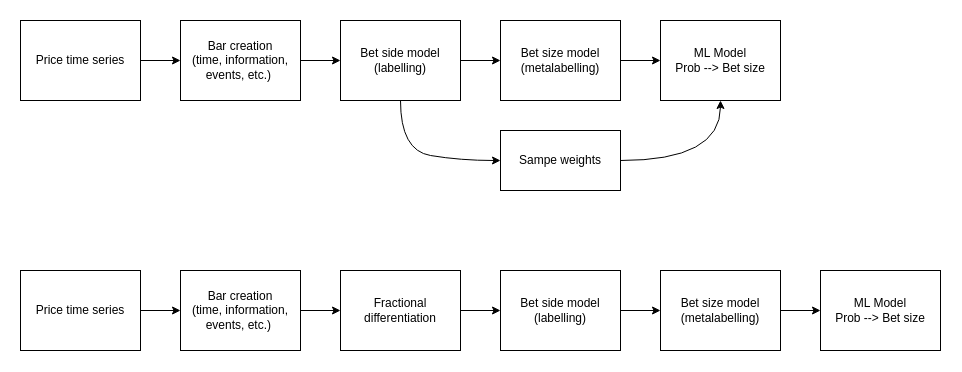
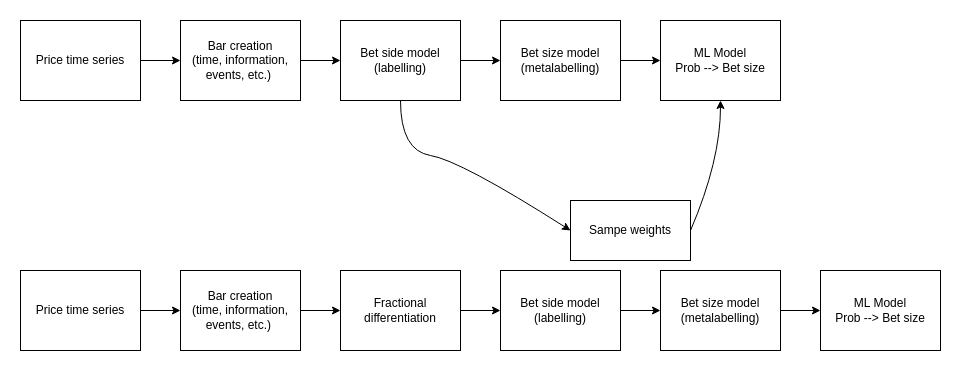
(561, 161) -> (631, 231)
